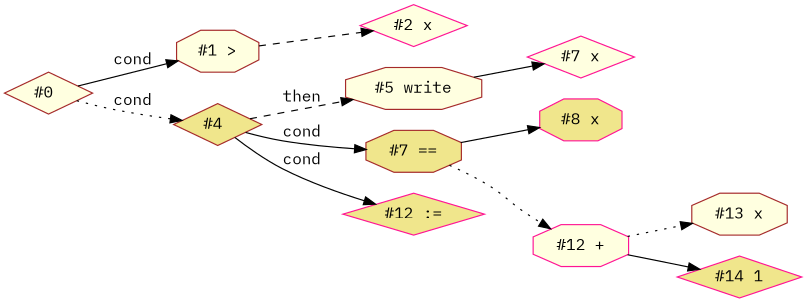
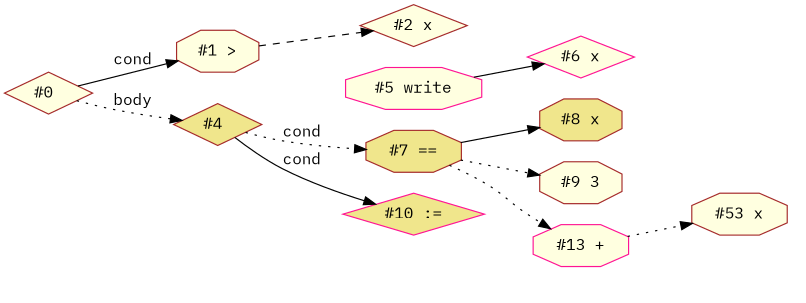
(414, 26) -> (414, 26)
(581, 57) -> (581, 57)
(414, 88) -> (414, 88)
(133, 101) -> (133, 101)
(296, 110) -> none
(581, 120) -> (581, 120)
(300, 143) -> (300, 143)
none -> (581, 183)
(414, 214) -> (414, 214)
(740, 214) -> (740, 214)
(581, 246) -> (581, 246)
(740, 277) -> none
